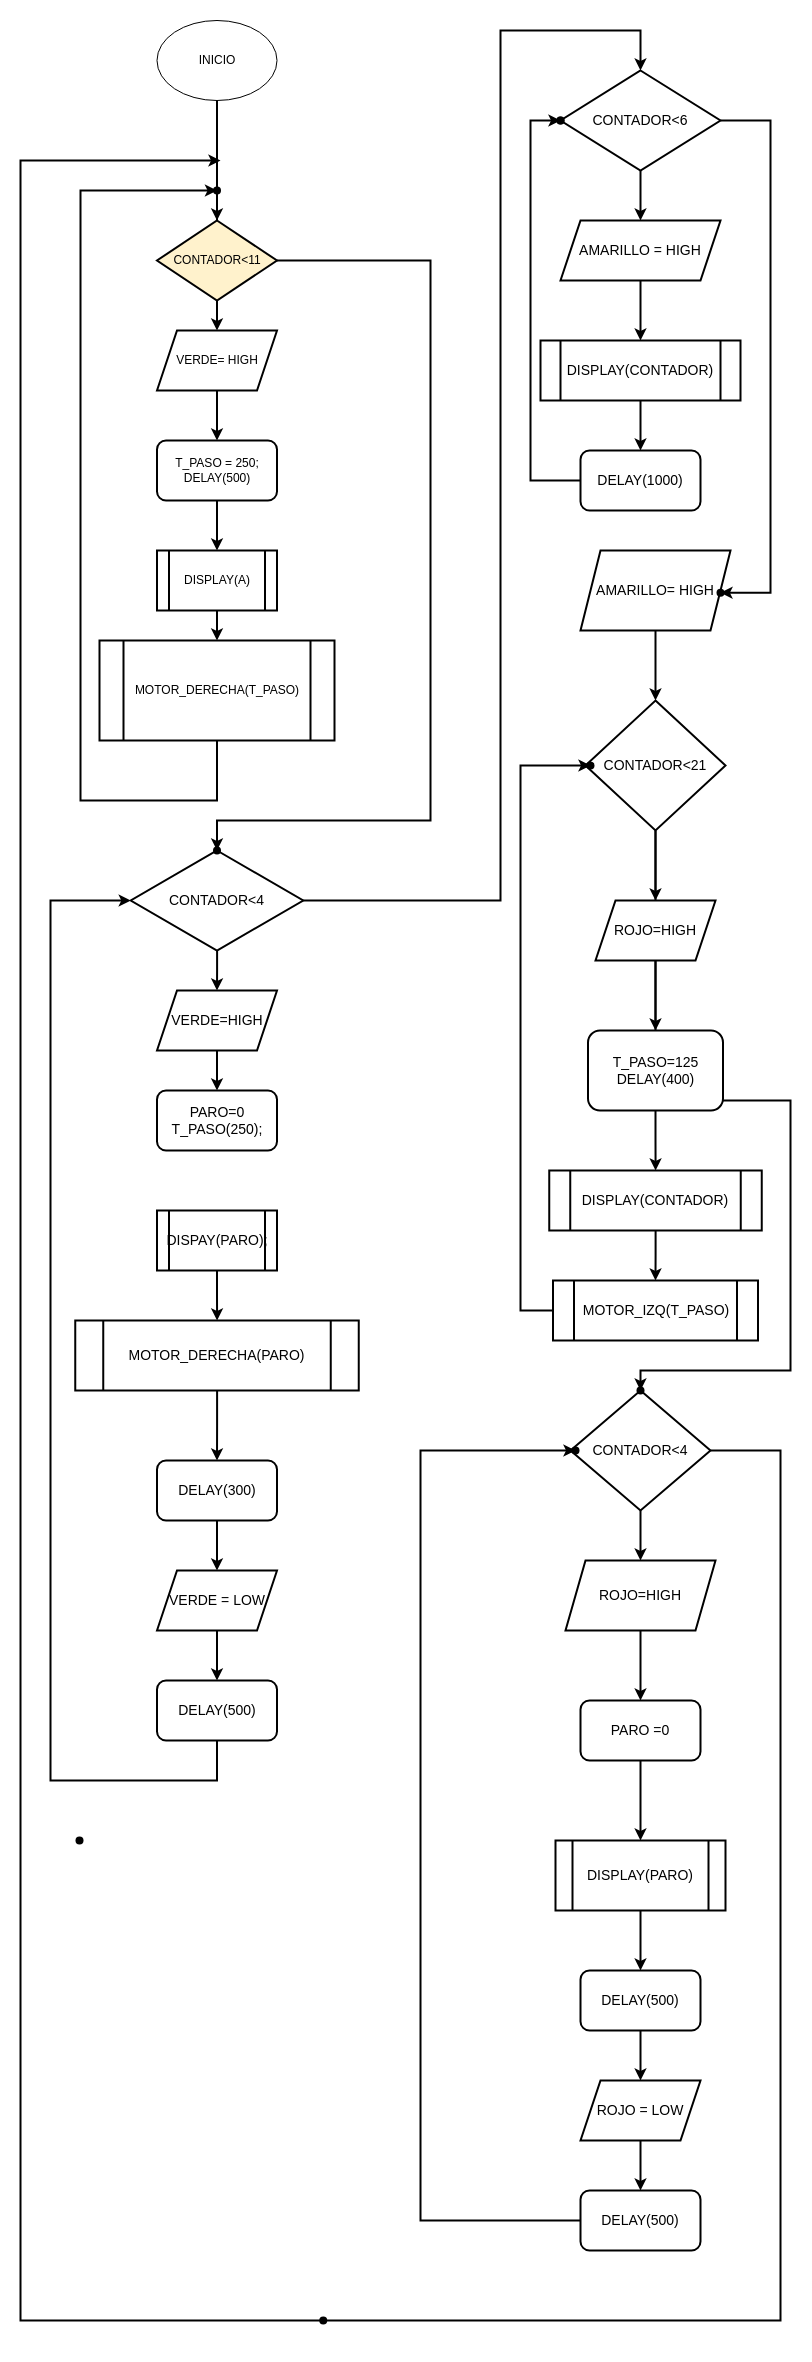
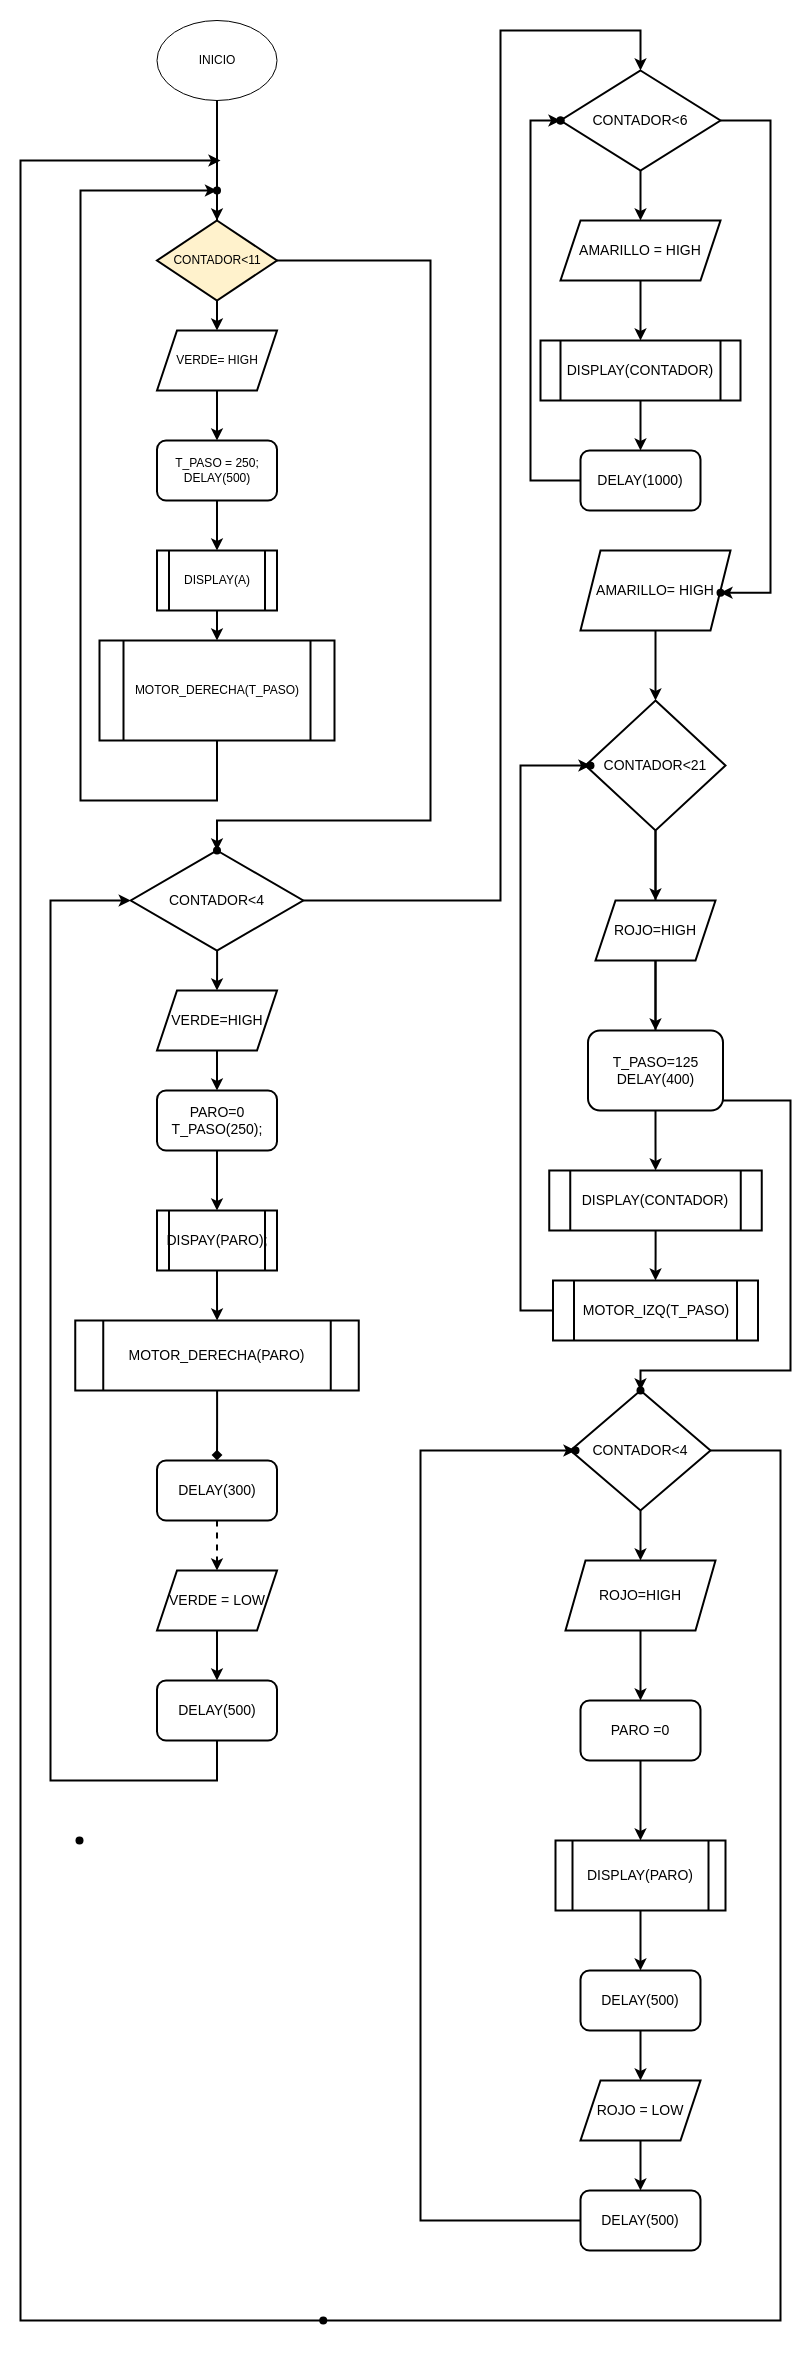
none -> (217, 1176)
(217, 1450) -> (217, 1449)
(217, 1541) -> (217, 1541)
